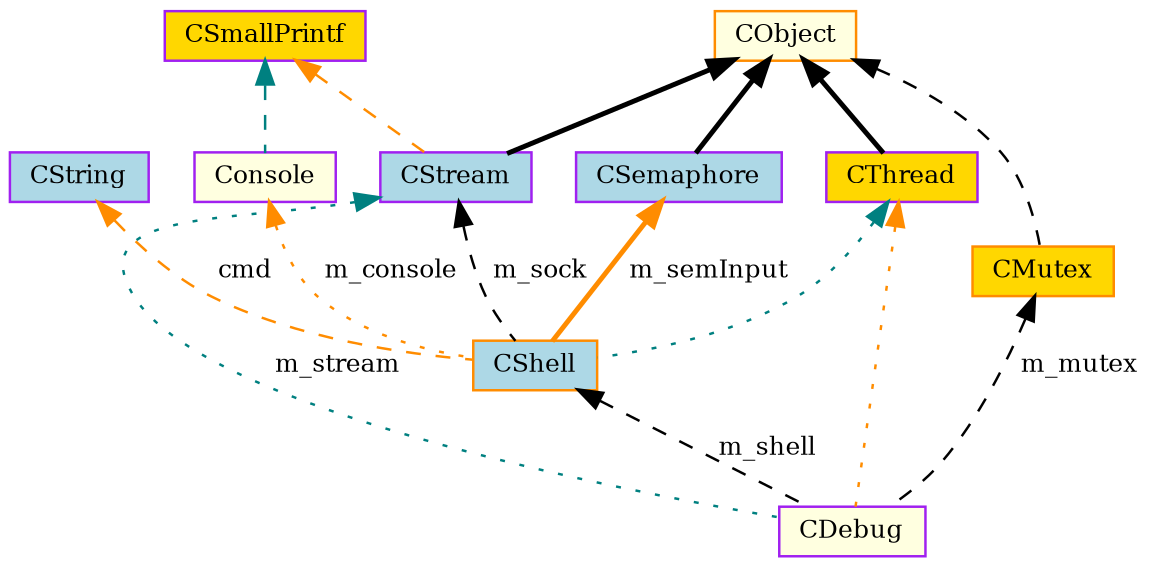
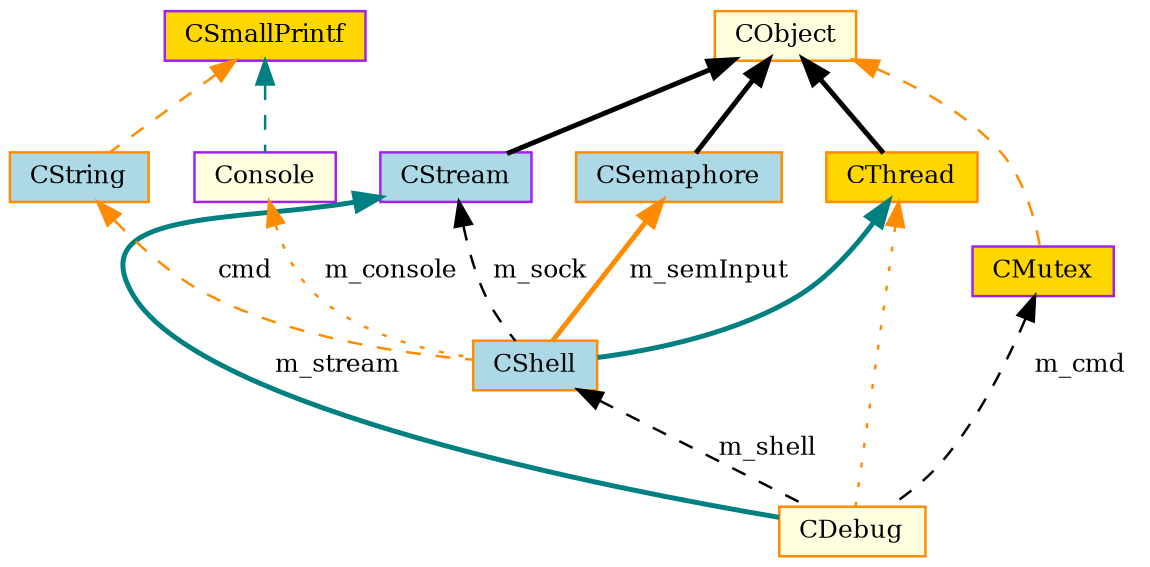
(371, 114) -> (162, 114)
(984, 136) -> (984, 136)
(79, 177) -> (79, 177)
(679, 177) -> (679, 177)
(902, 177) -> (902, 177)
(1043, 271) -> (1043, 271)
(751, 319) -> (751, 319)
(1077, 365) -> (1077, 365)
(305, 401) -> (305, 401)
(852, 531) -> (852, 531)
